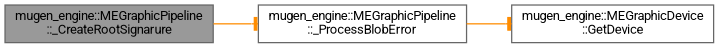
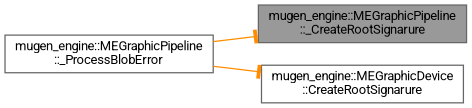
(232, 24) -> (233, 39)
(613, 24) -> (362, 84)
